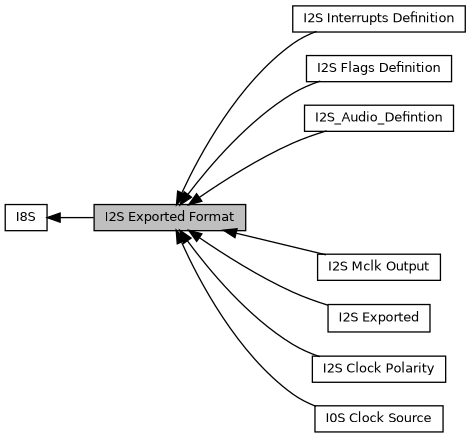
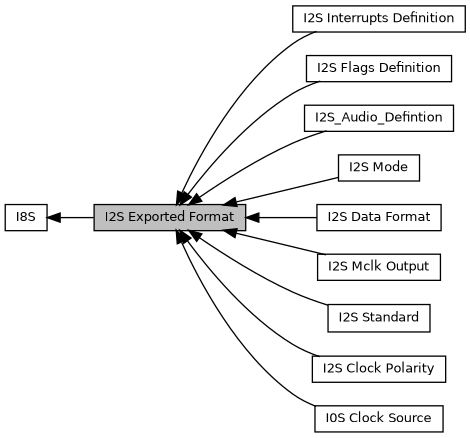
none -> (379, 168)
none -> (379, 218)
(379, 318) -> (379, 318)
